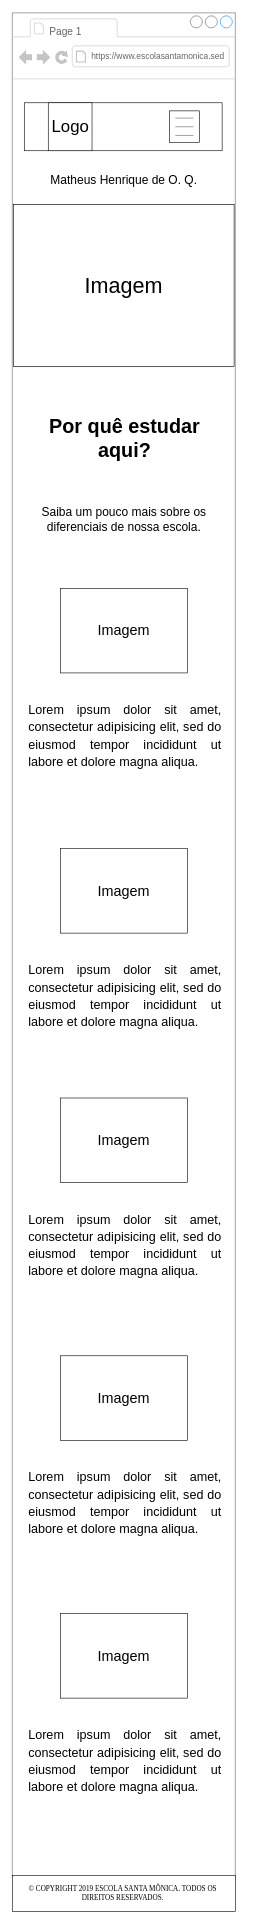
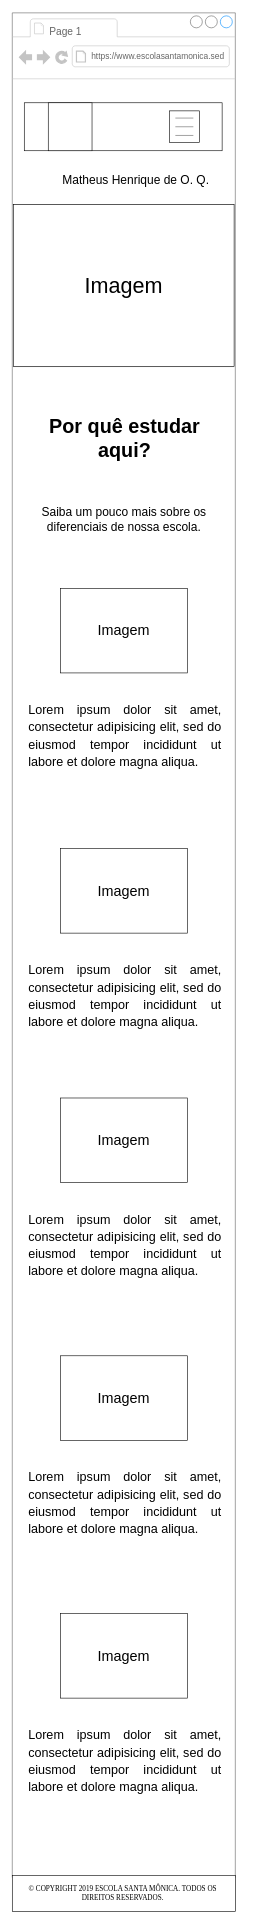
(70, 126) -> none
(125, 177) -> (137, 177)
